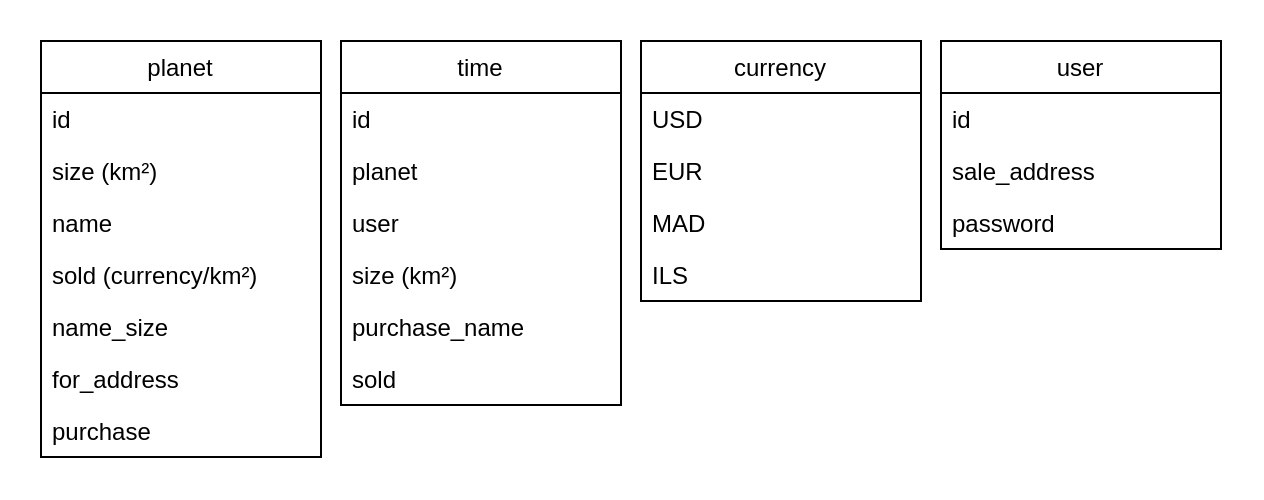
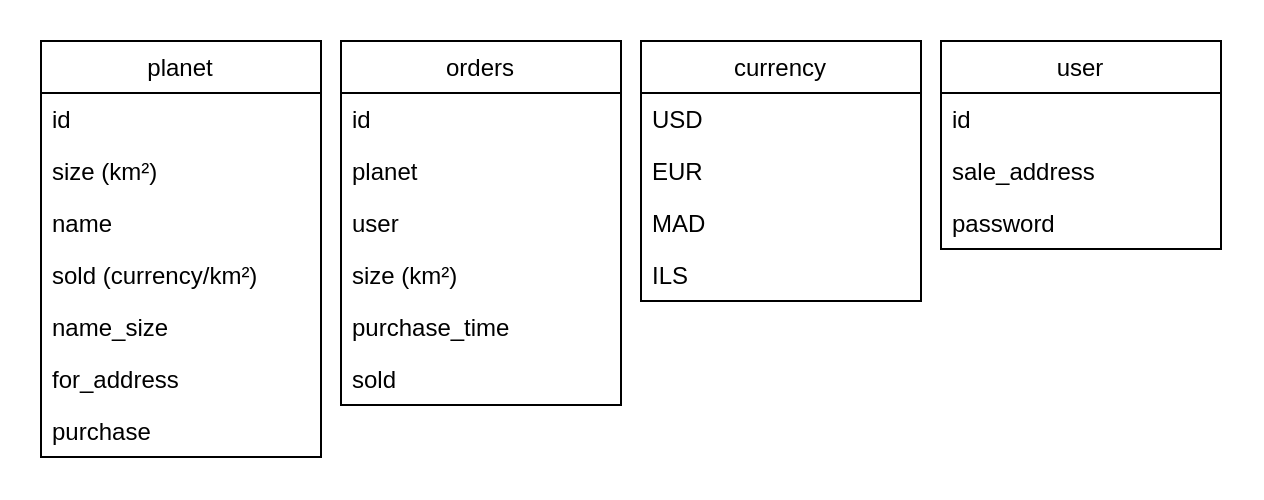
(480, 68) -> (480, 68)
(439, 328) -> (436, 328)
